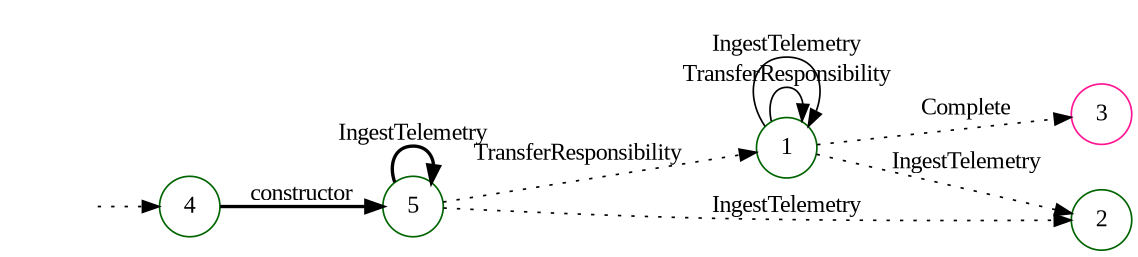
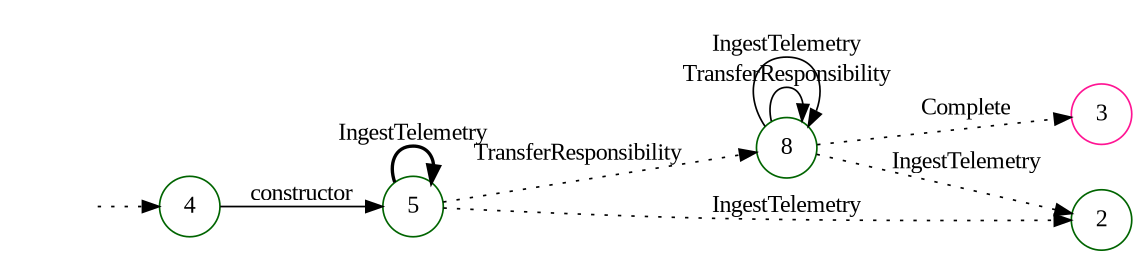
(787, 148) -> (787, 148)
(293, 207) -> (293, 207)
